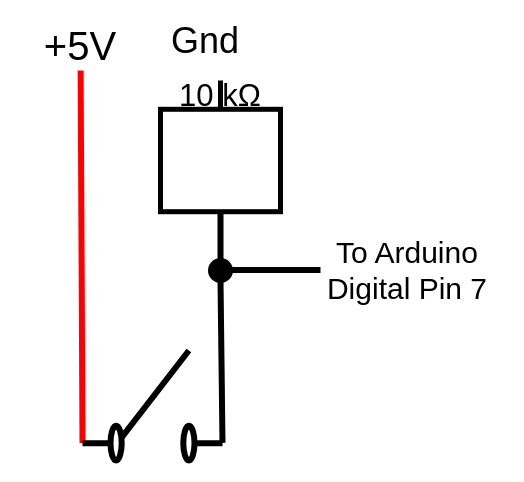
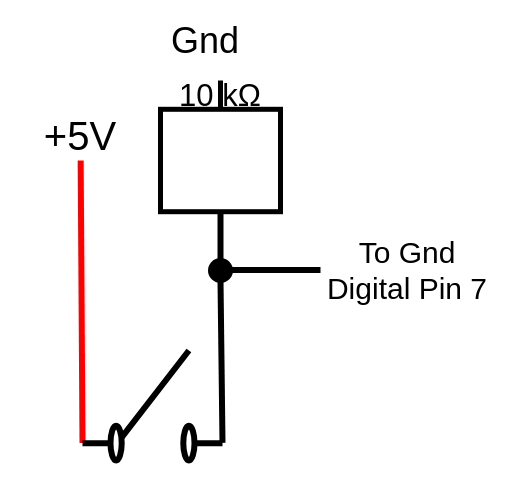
(81, 46) -> (81, 136)
(408, 271) -> (408, 271)
